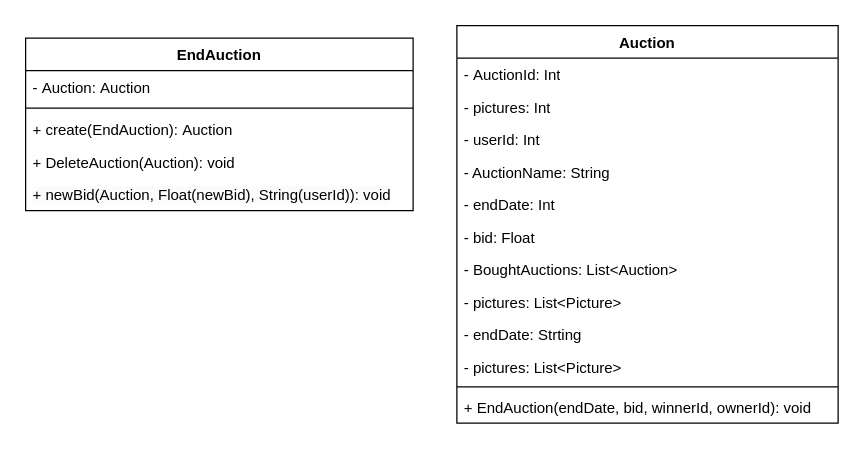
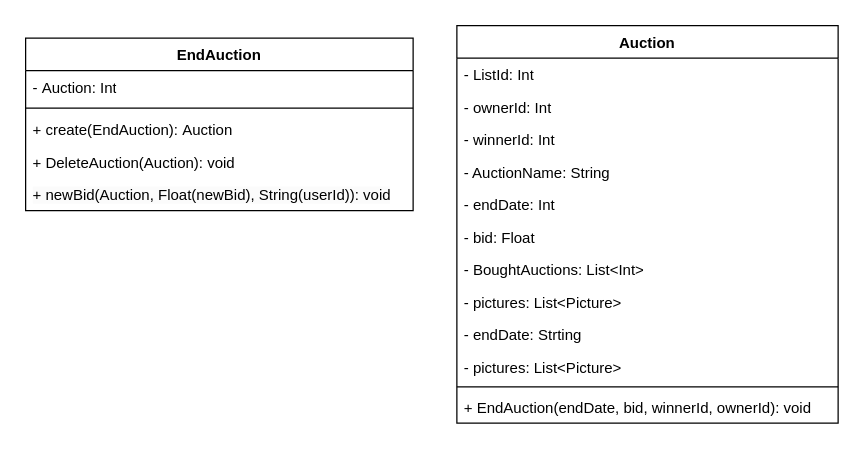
(526, 76) -> (513, 76)
(103, 88) -> (88, 88)
(520, 108) -> (517, 108)
(513, 141) -> (520, 141)
(583, 271) -> (568, 271)
